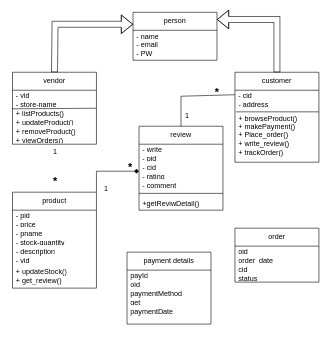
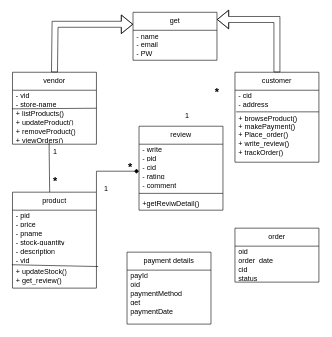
(175, 21) -> (175, 21)
(192, 96) -> none
none -> (49, 169)
none -> (56, 266)
